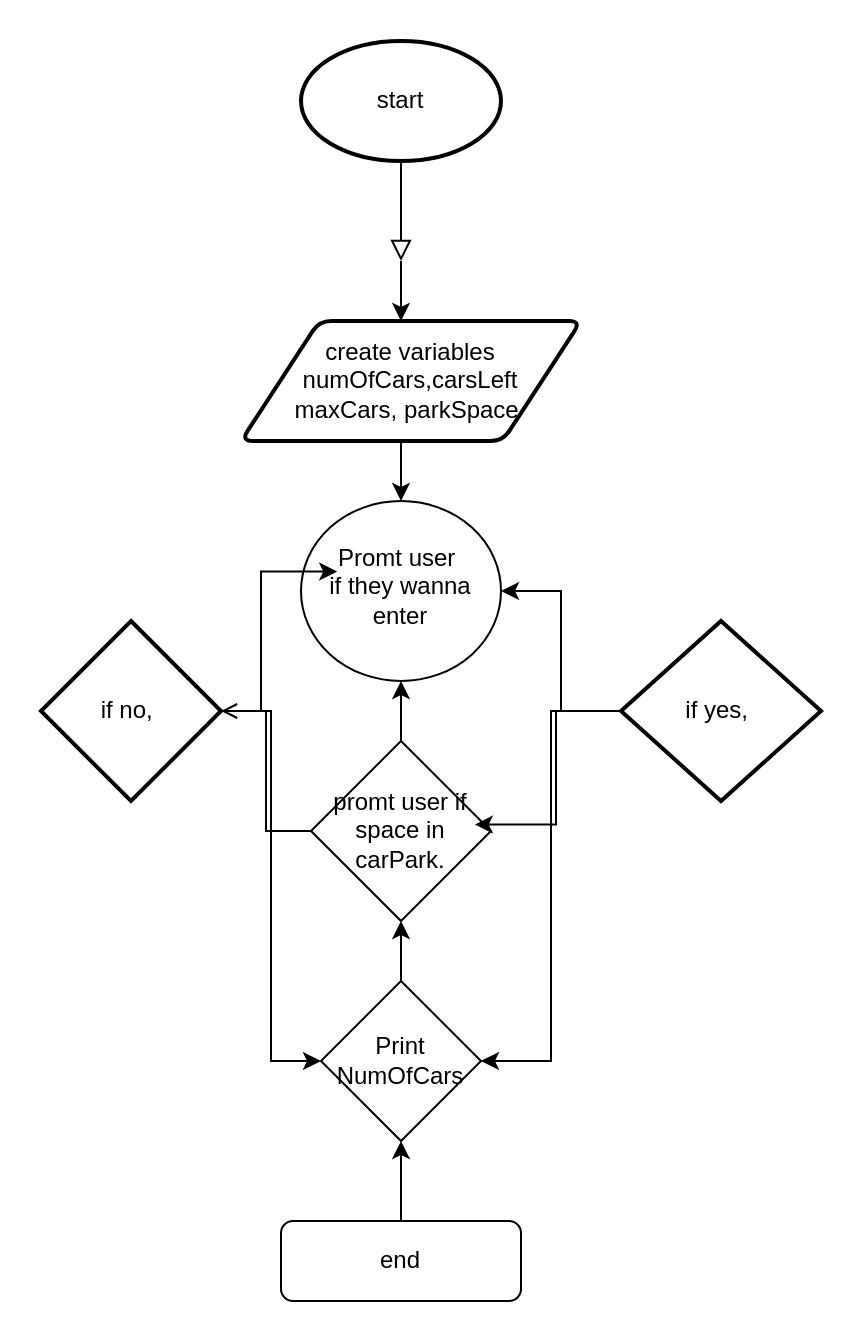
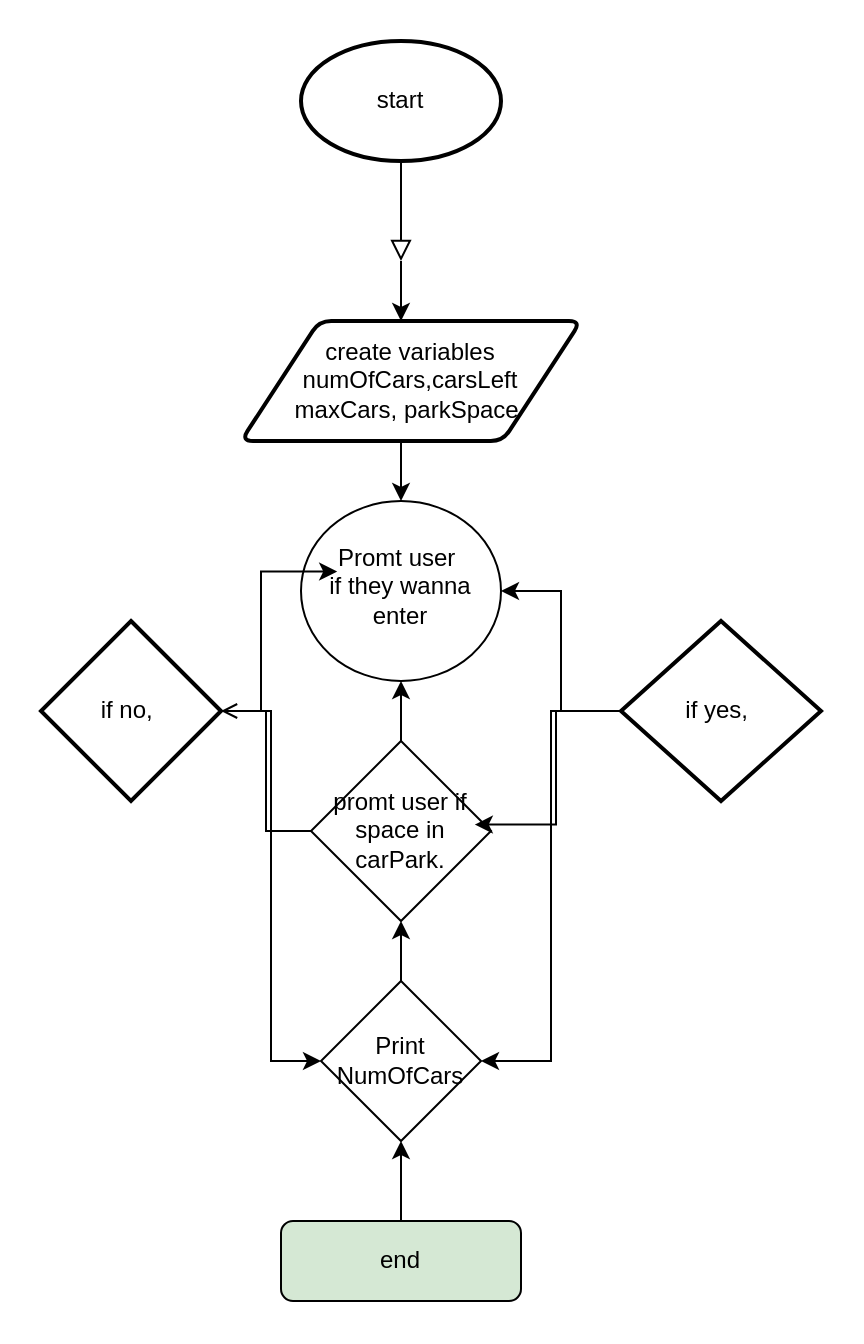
(401, 1261) -> (401, 1261)
